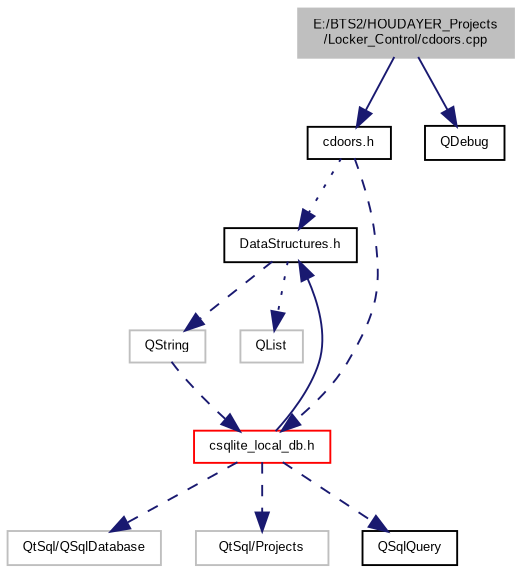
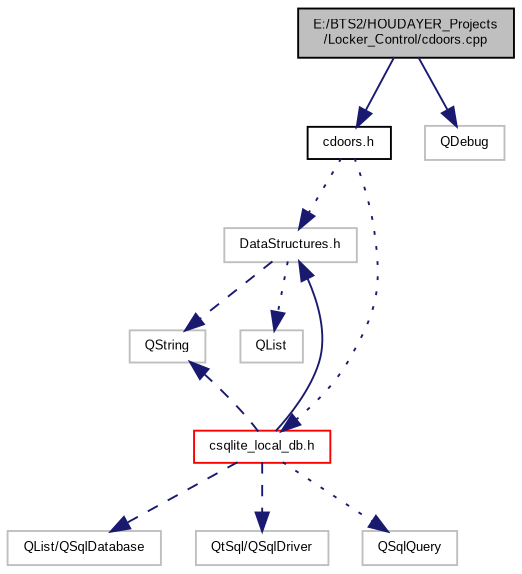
(406, 33) -> (406, 33)
(465, 143) -> (465, 143)
(291, 245) -> (291, 245)
(375, 300) -> (375, 300)
(197, 391) -> (233, 402)
(327, 492) -> (327, 492)
(84, 548) -> (84, 548)
(262, 548) -> (262, 548)
(410, 548) -> (410, 548)
